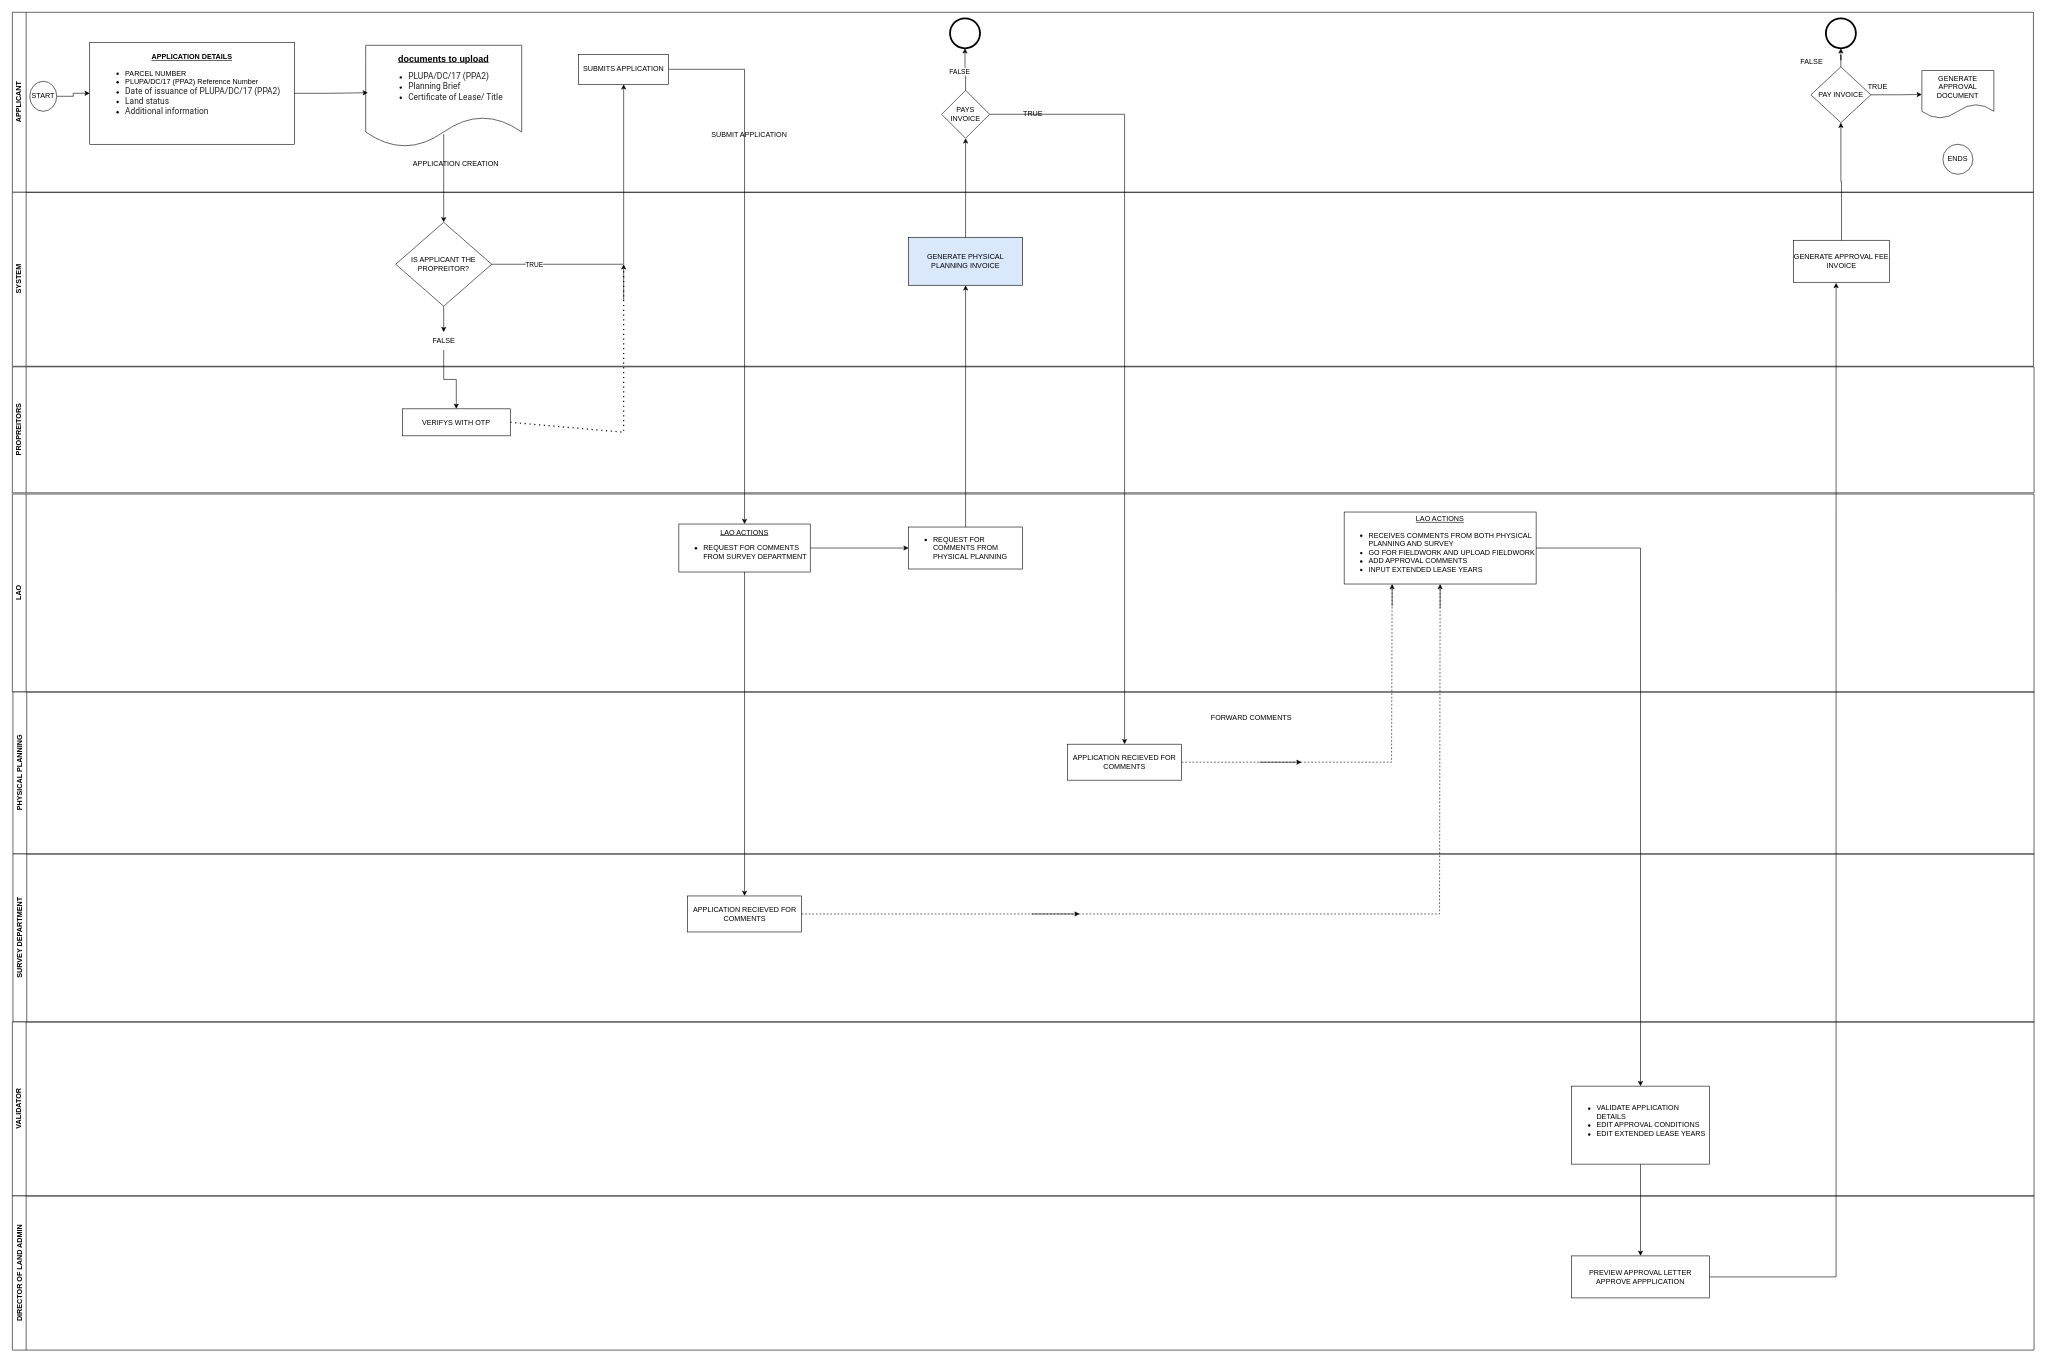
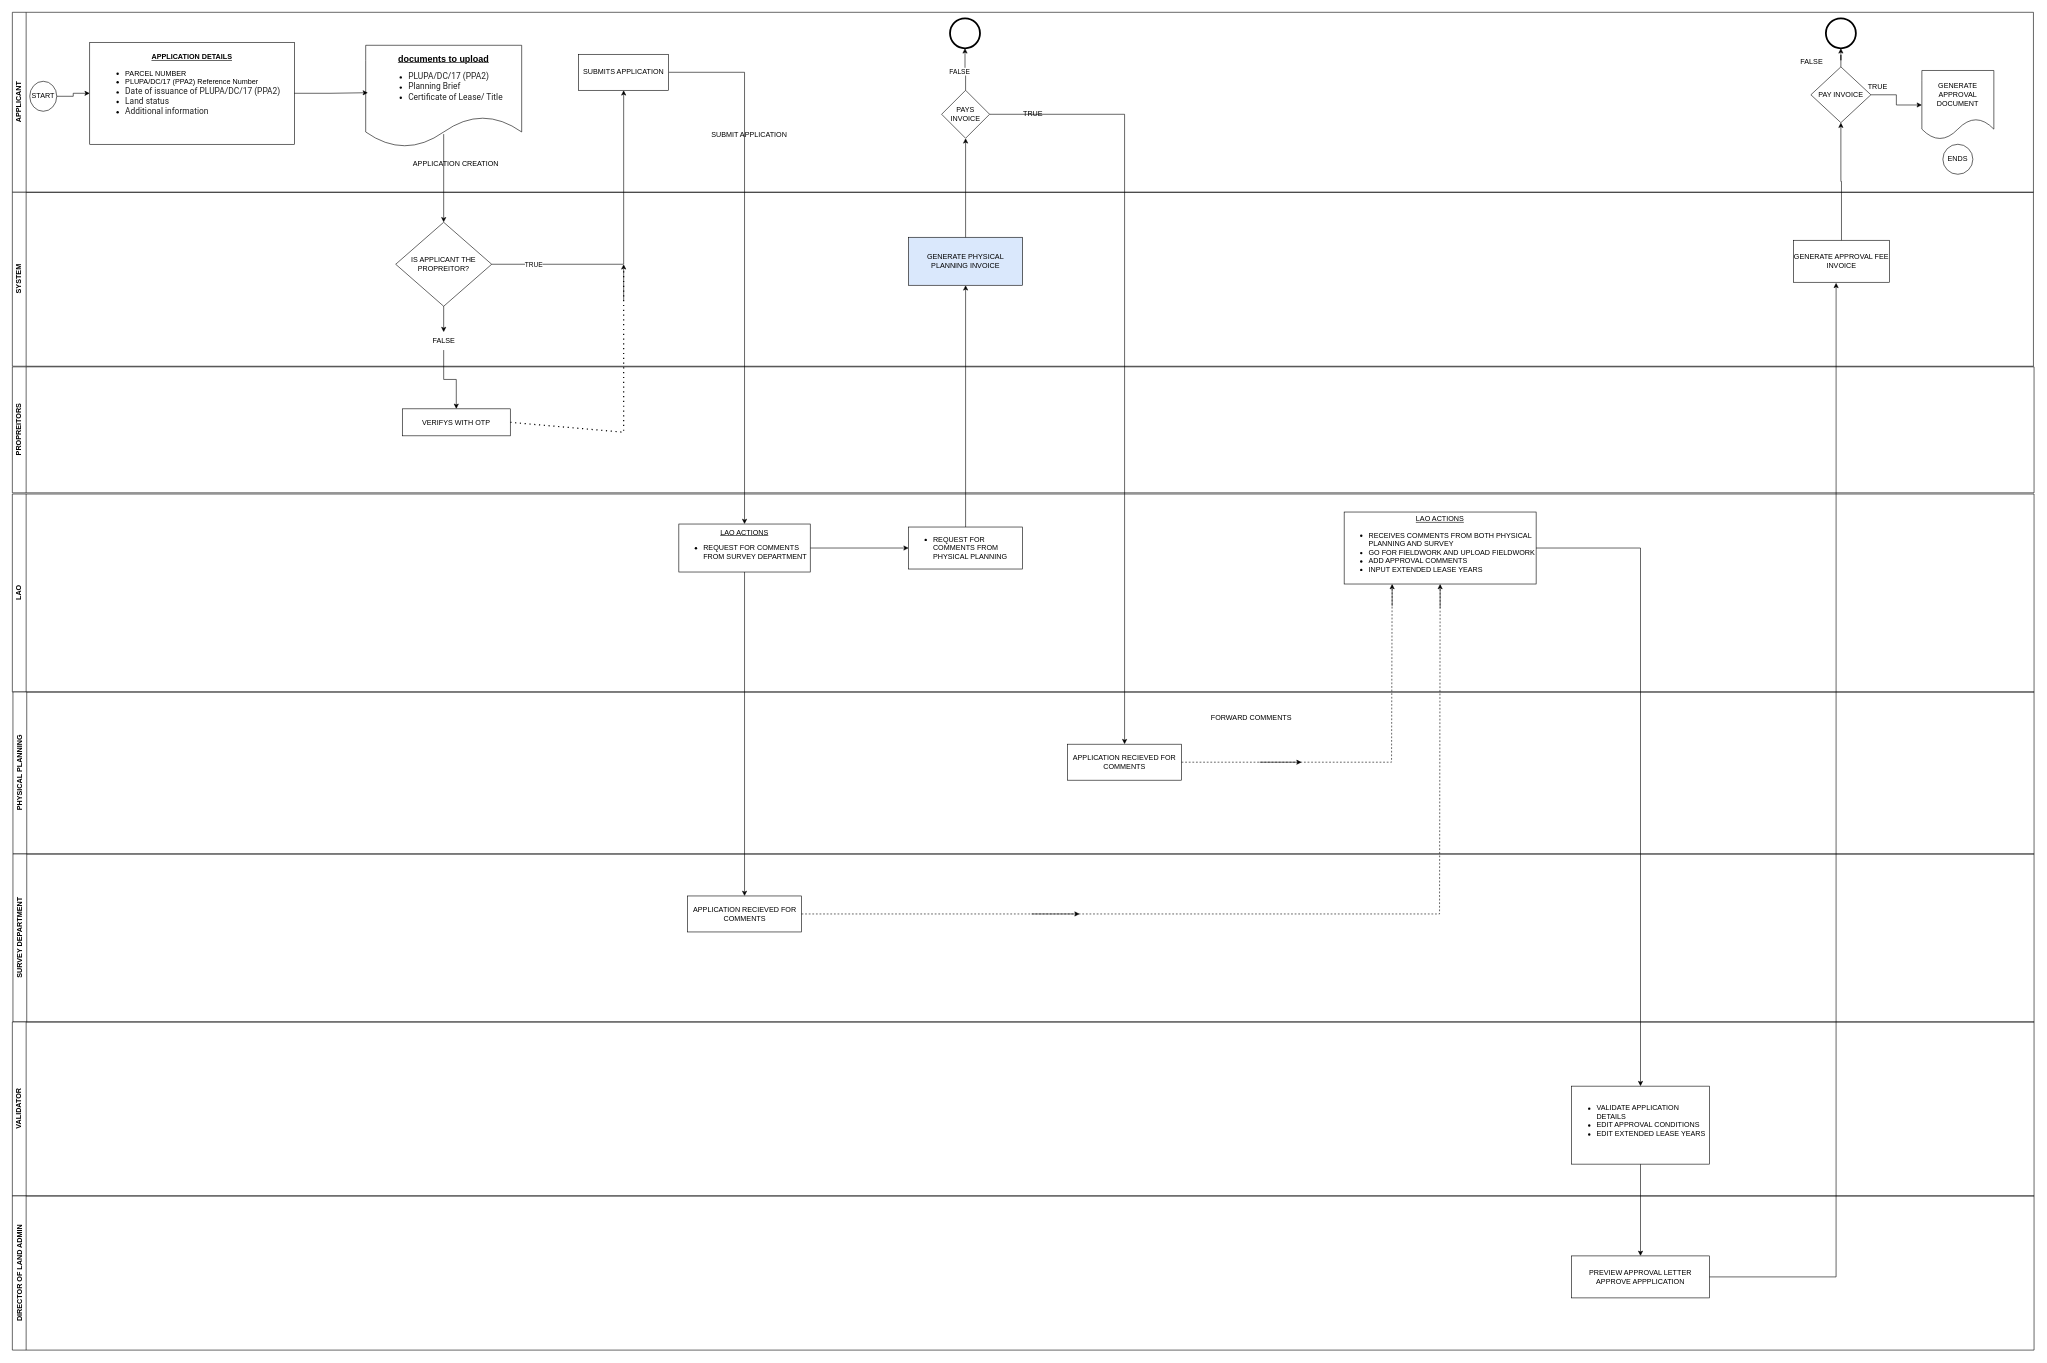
(624, 69) -> (624, 72)
(1958, 95) -> (1958, 105)
